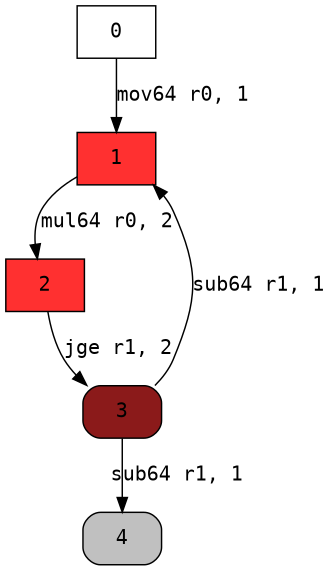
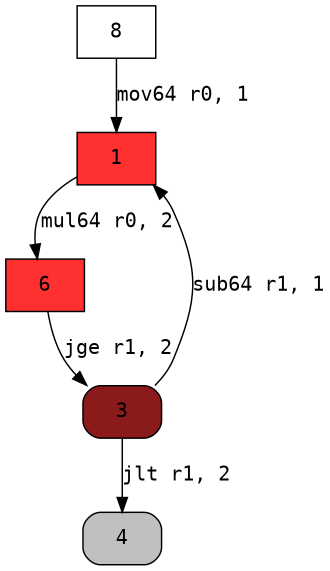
(116, 32) -> (116, 32)
(45, 285) -> (45, 285)
(177, 475) -> (177, 475)
